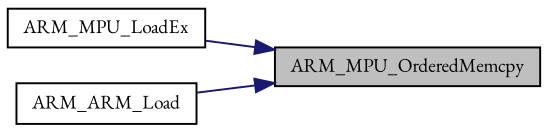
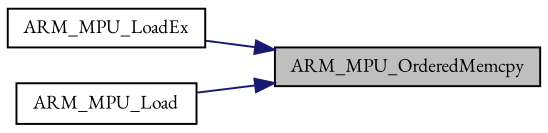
(106, 104) -> (106, 104)
